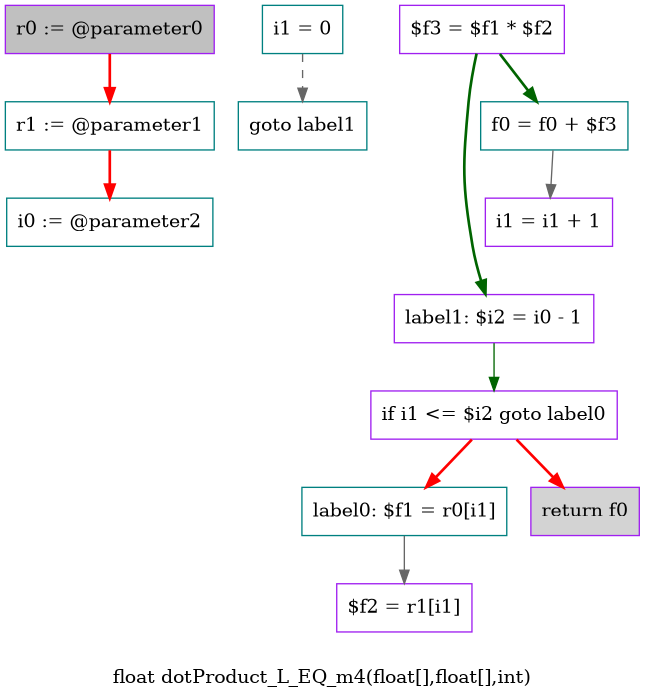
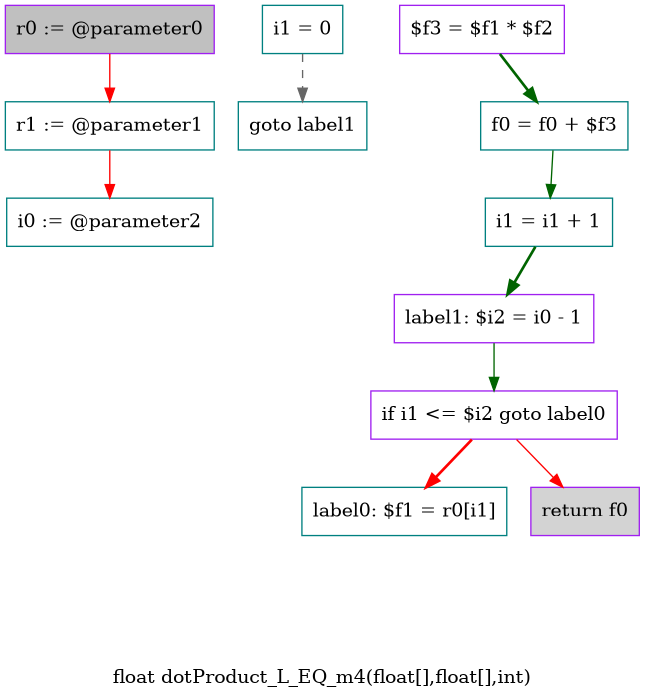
(110, 71) -> (110, 71)
(110, 167) -> (110, 167)
(552, 167) -> (552, 167)
(464, 168) -> (525, 265)
(549, 222) -> (549, 222)
(535, 459) -> (535, 459)
(404, 608) -> none
